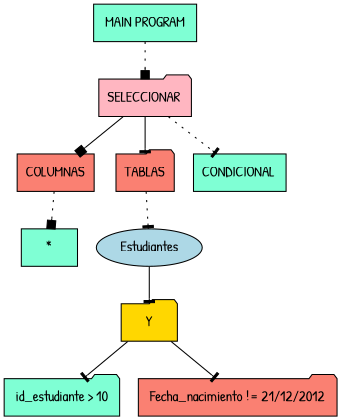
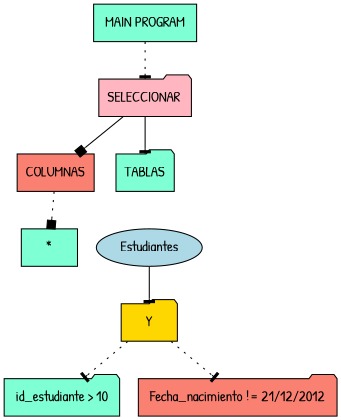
(145, 58) -> (145, 58)
(145, 173) -> (145, 173)
(240, 173) -> none
(147, 208) -> none
(108, 358) -> (108, 358)
(191, 358) -> (191, 358)
